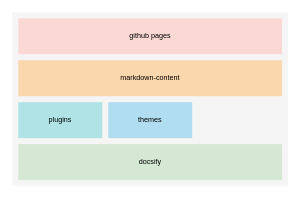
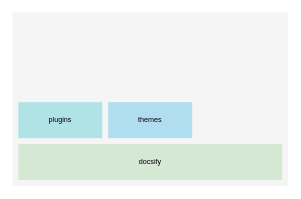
(150, 36) -> none
(150, 78) -> none
